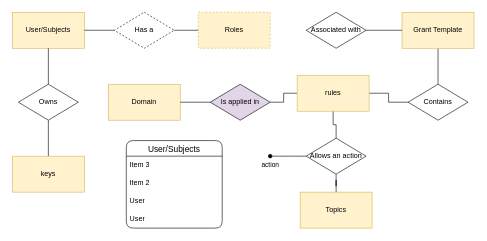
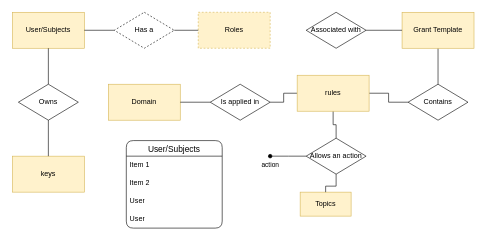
(240, 102) -> (240, 102)
(141, 165) -> (141, 165)
(336, 210) -> (326, 204)
